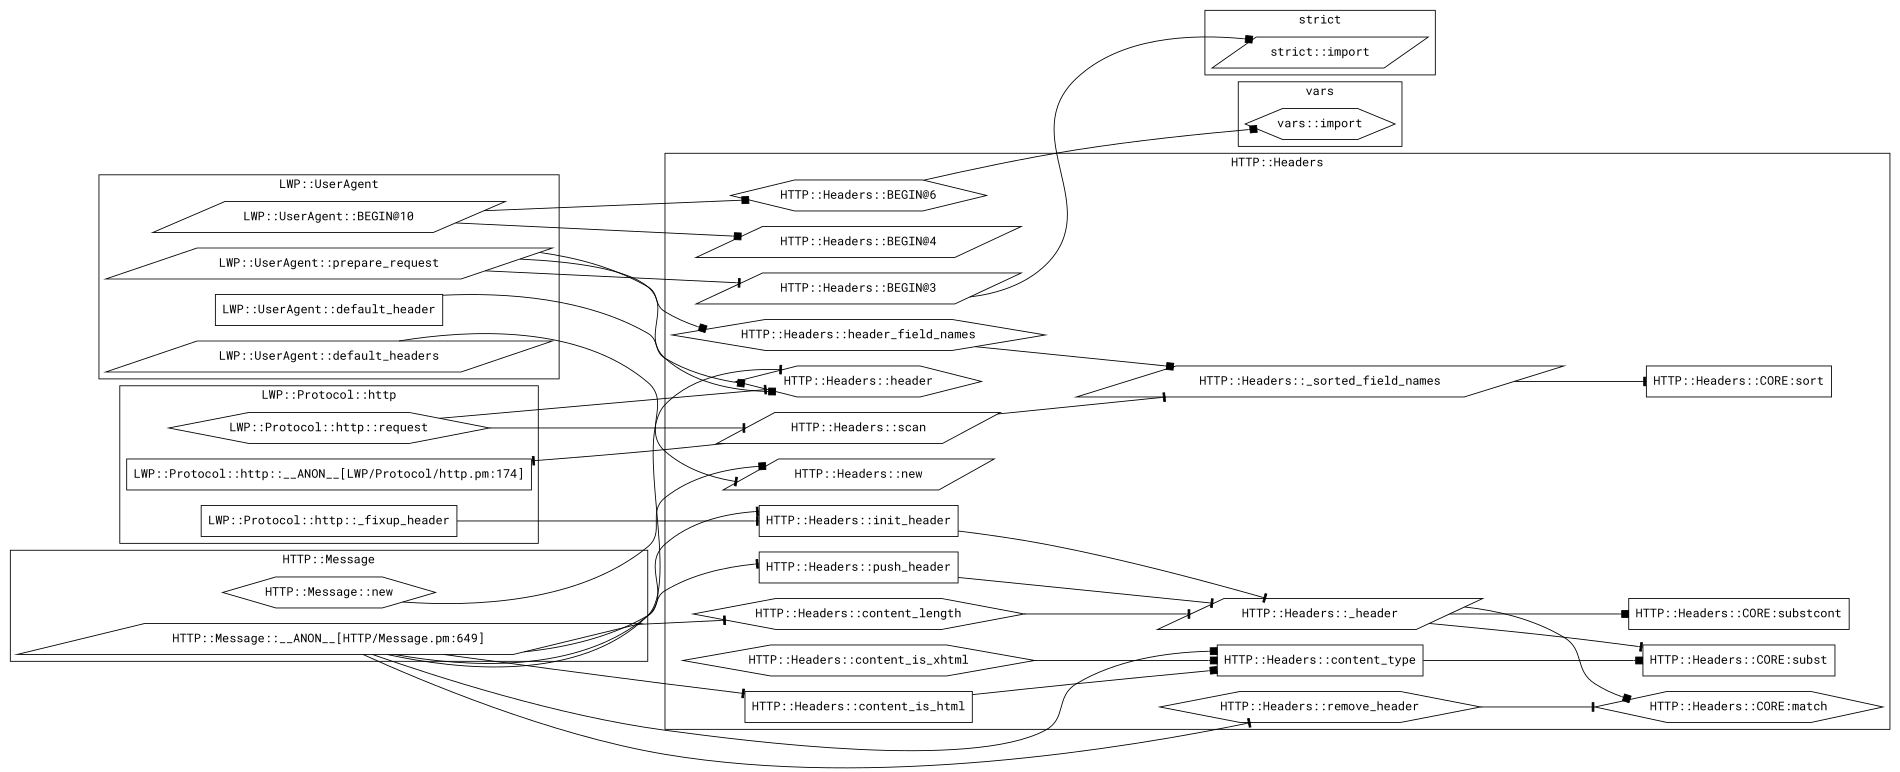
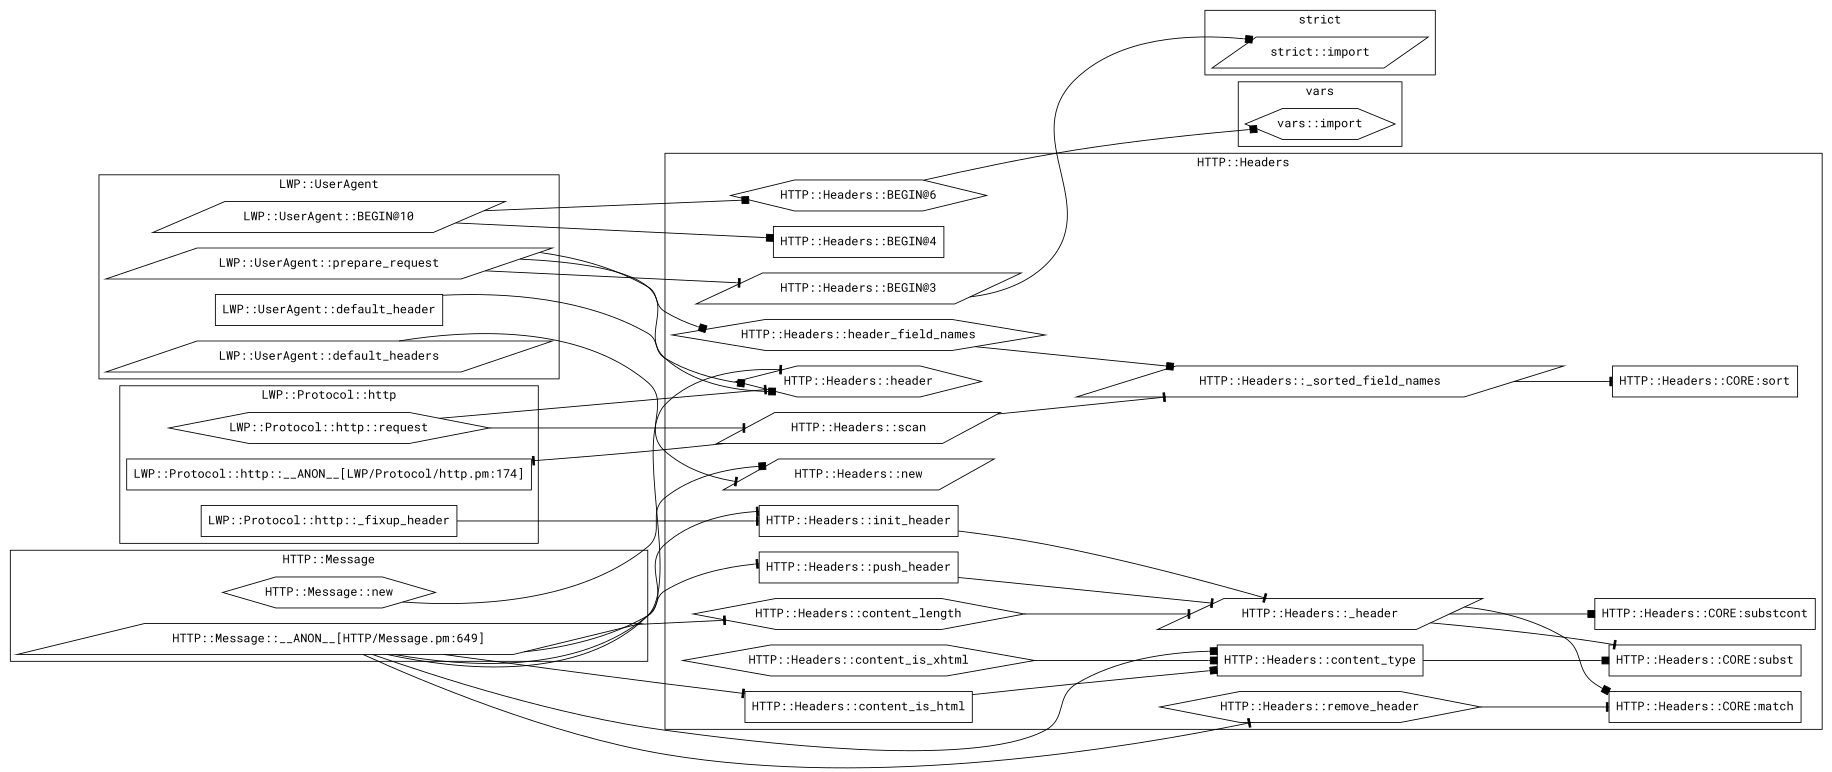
(859, 242) -> (859, 242)
(1739, 707) -> (1705, 707)
